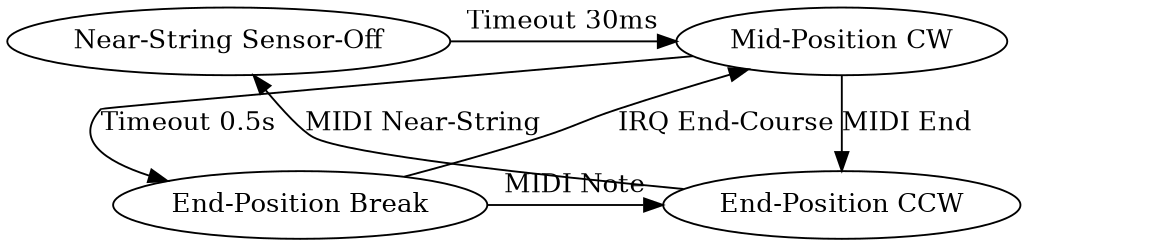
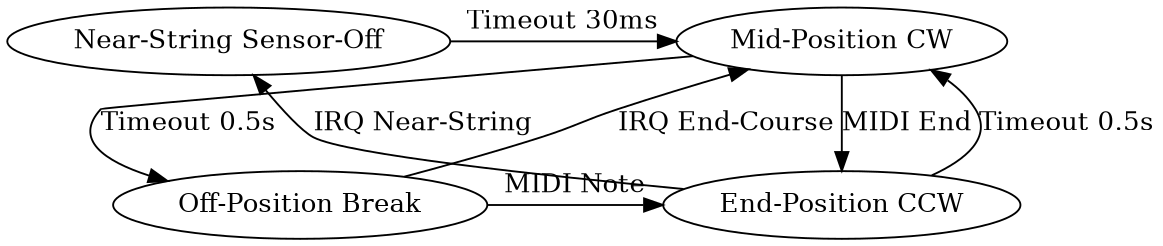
(423, 123) -> (423, 123)
none -> (980, 133)
(300, 205) -> (300, 205)
